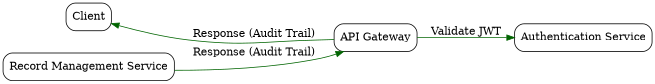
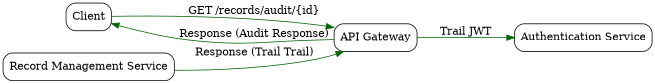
none -> (219, 17)
(466, 32) -> (466, 32)
(254, 34) -> (254, 34)
(254, 53) -> (254, 53)
